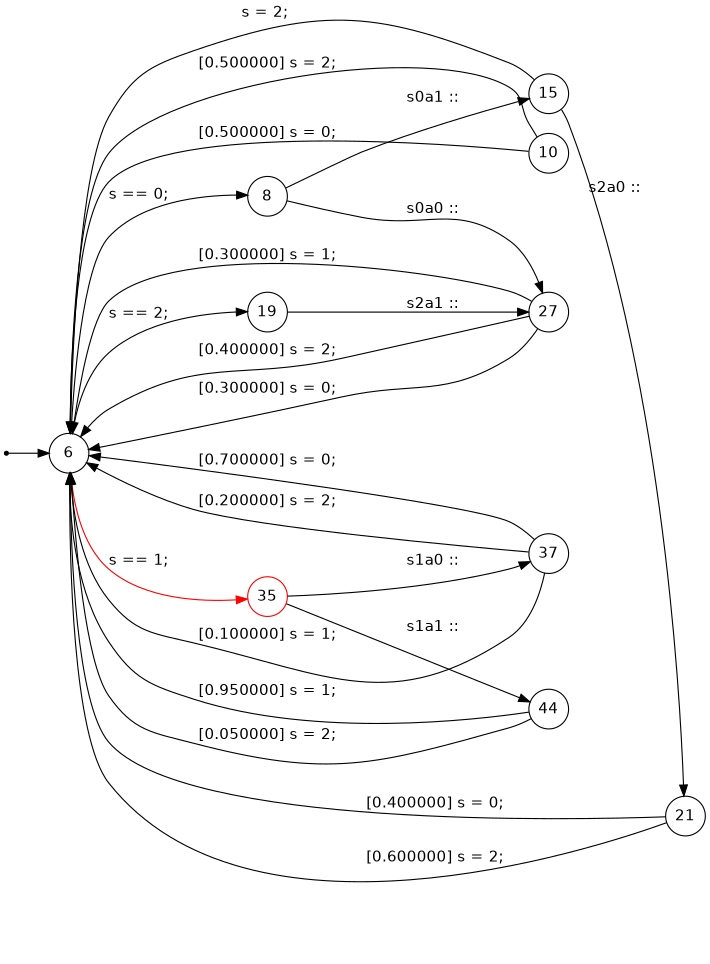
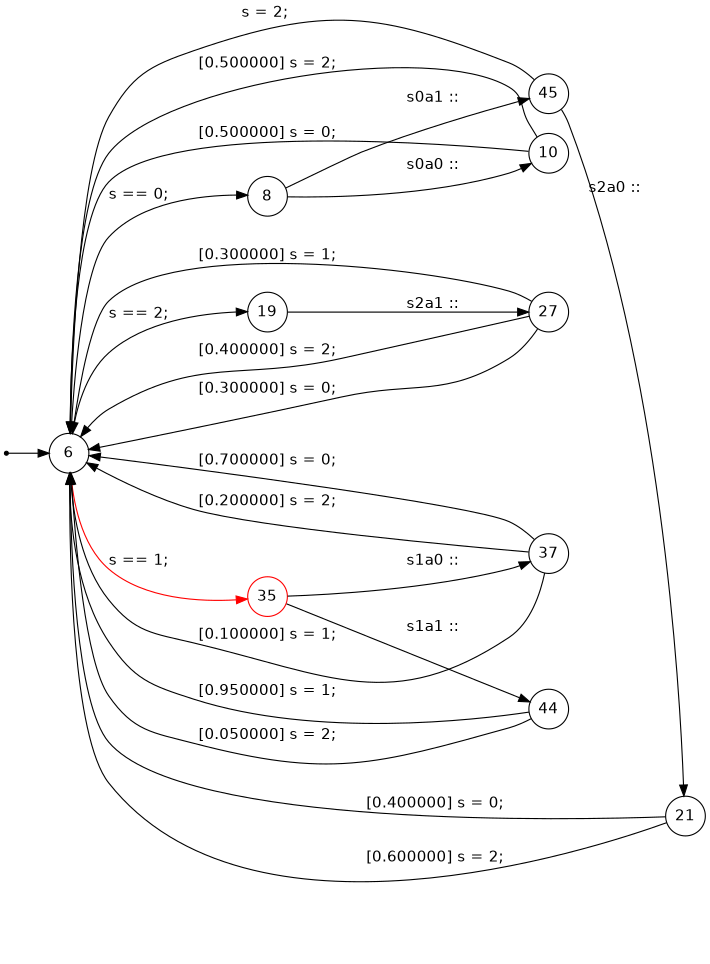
(549, 94) -> (549, 94)
(426, 220) -> (406, 192)
